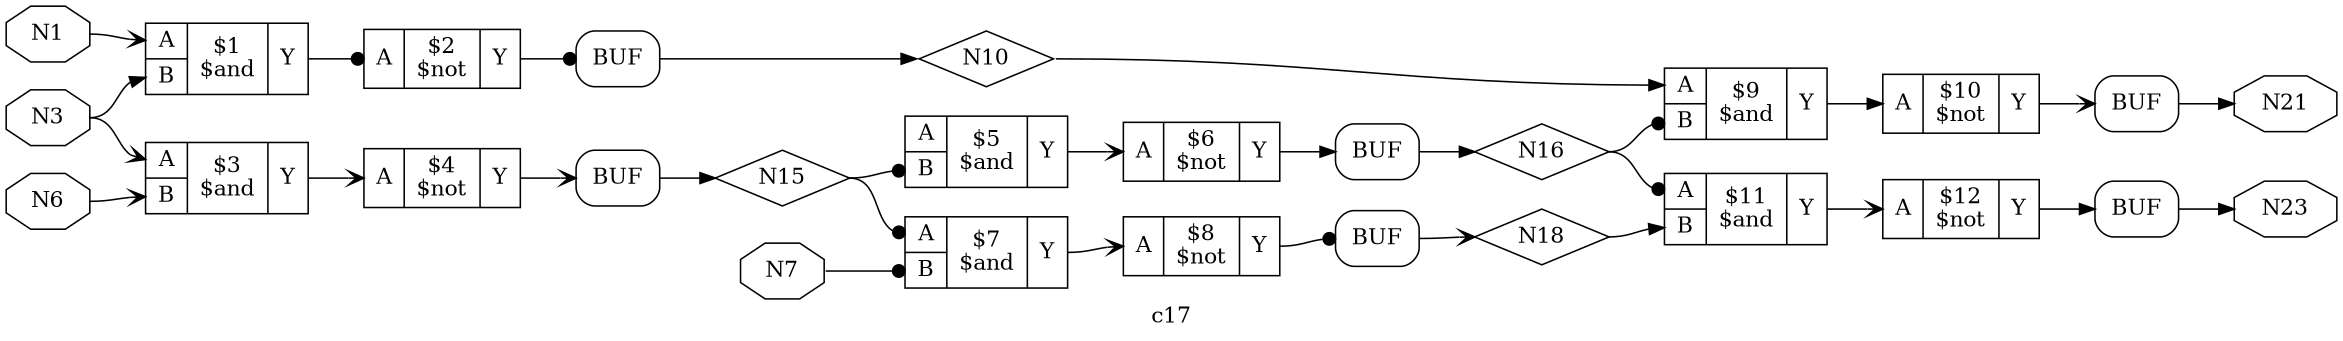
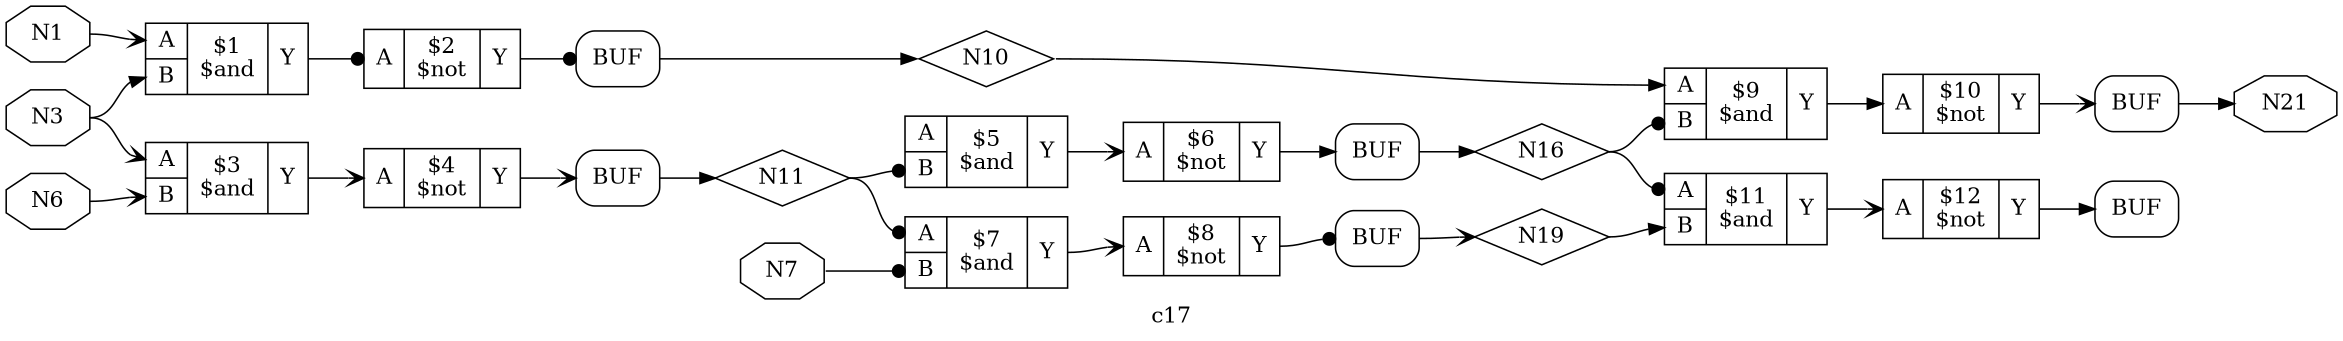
(782, 178) -> (782, 178)
(2286, 209) -> none
(1542, 237) -> (1542, 237)
